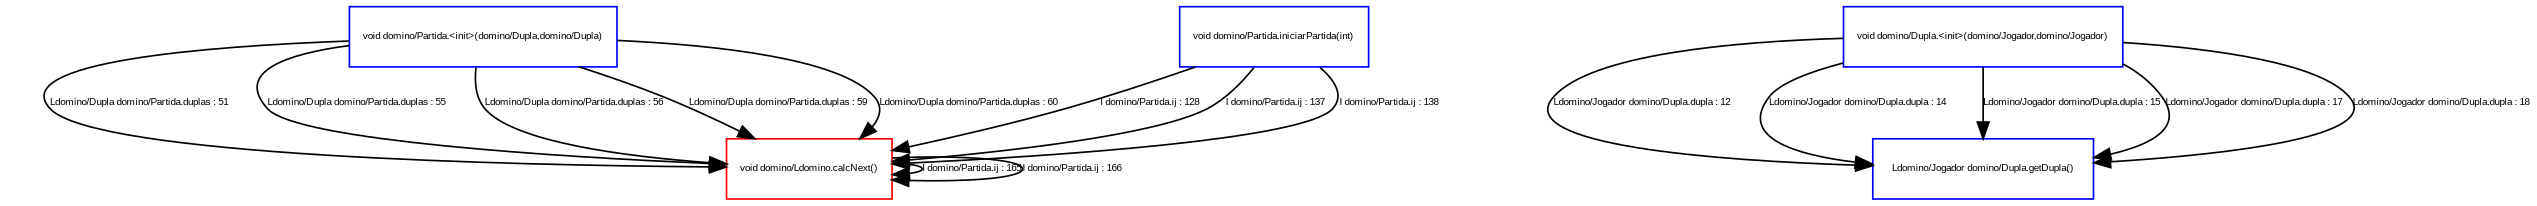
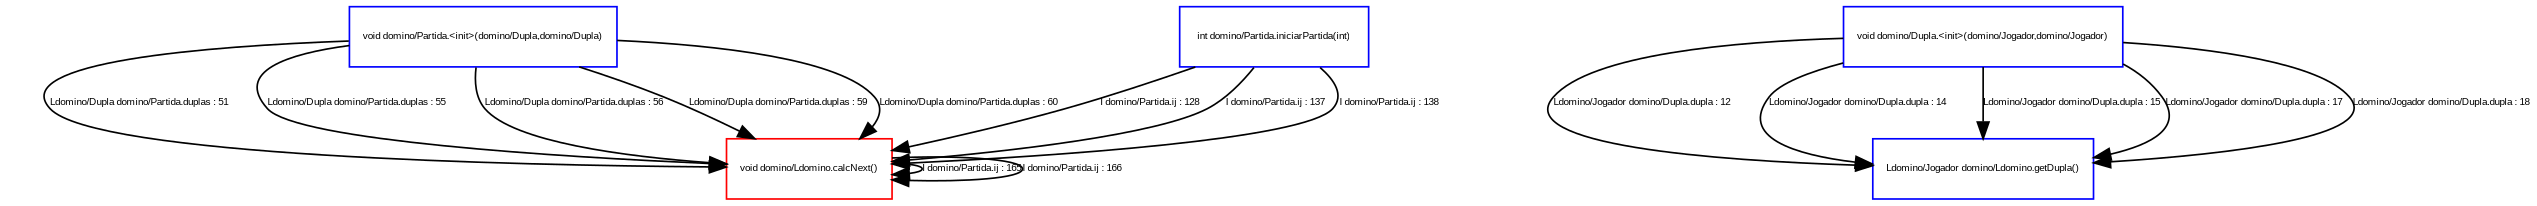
(1274, 37) -> (1274, 37)
(1983, 169) -> (1983, 169)
